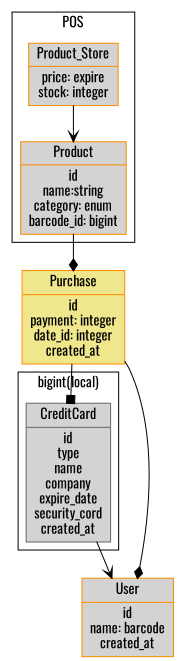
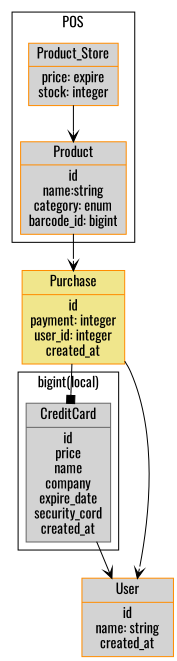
(73, 249) -> (73, 249)
(73, 336) -> (73, 336)
(68, 454) -> (68, 454)
(149, 462) -> (149, 462)
(128, 629) -> (128, 629)
